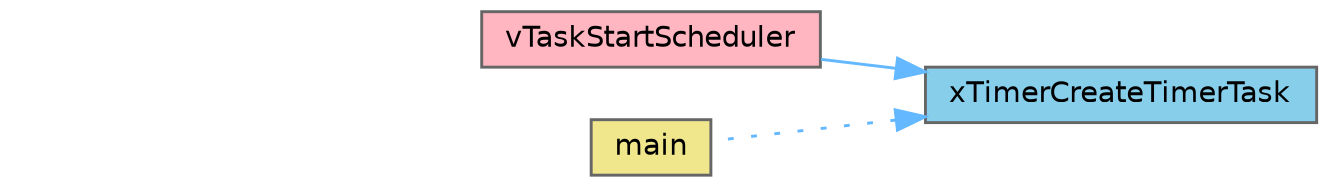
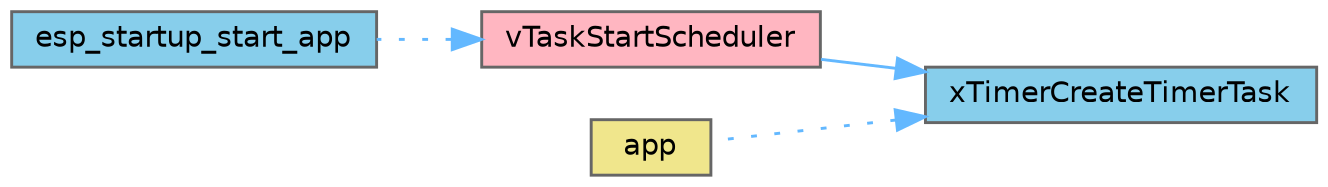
none -> (194, 39)
(651, 147) -> (651, 147)
